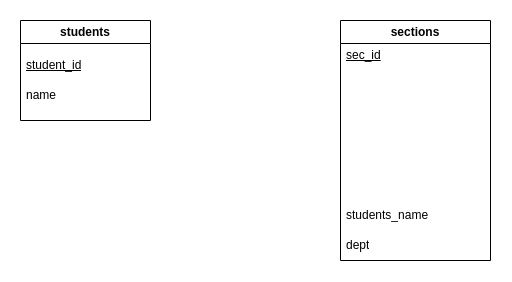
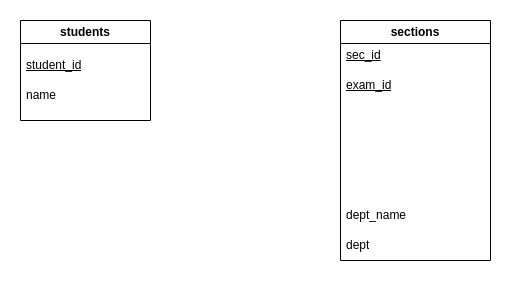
none -> (411, 86)
(390, 216) -> (377, 216)
